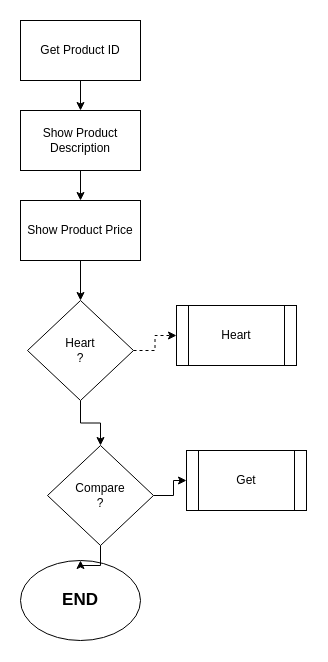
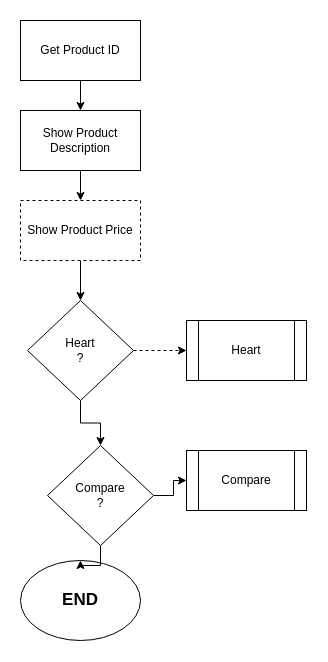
(81, 231) -> (81, 231)
(237, 336) -> (247, 351)
(247, 481) -> (247, 481)
